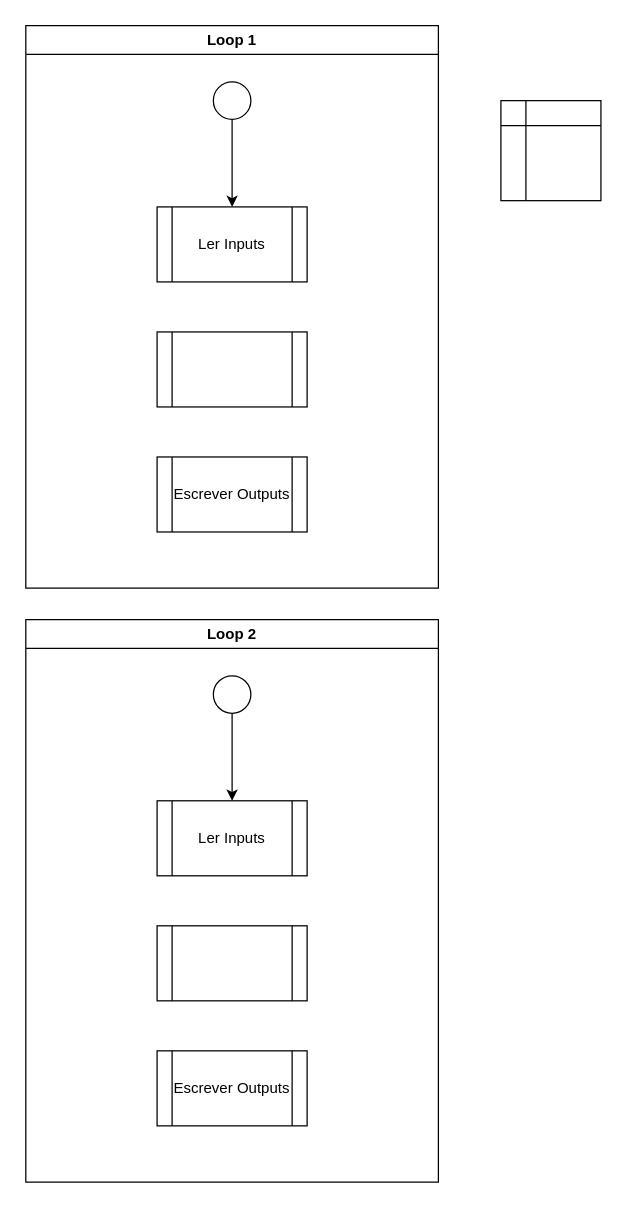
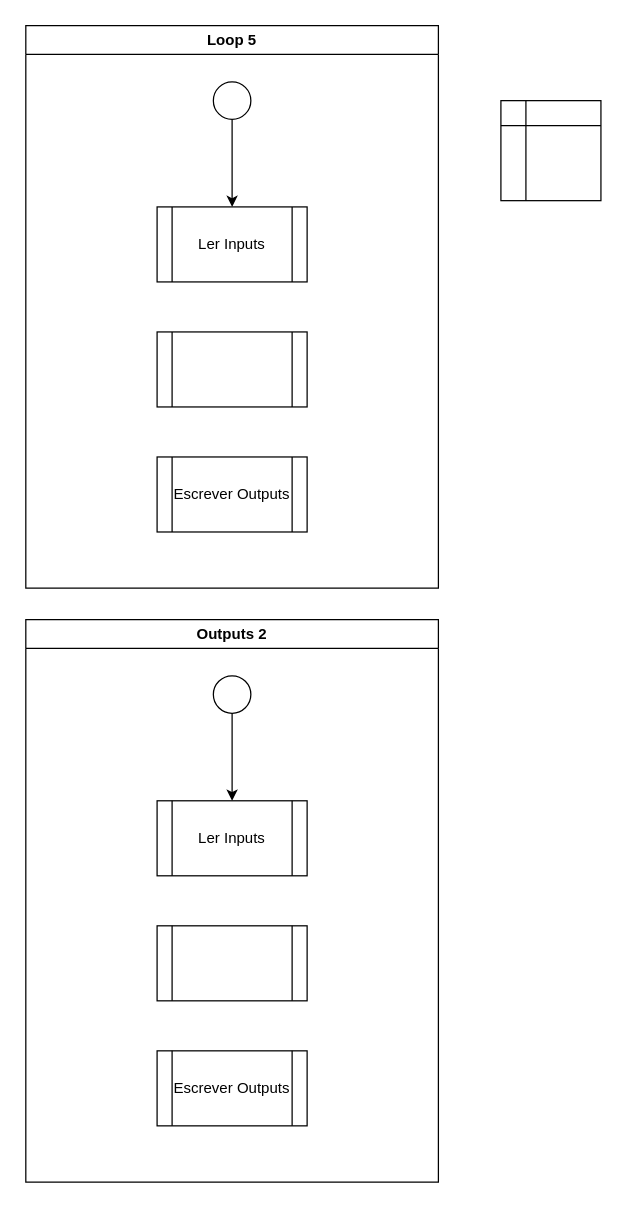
(232, 41) -> (232, 41)
(232, 634) -> (232, 634)
